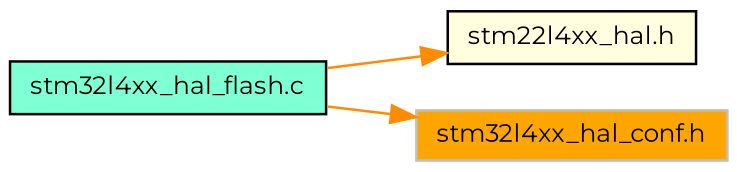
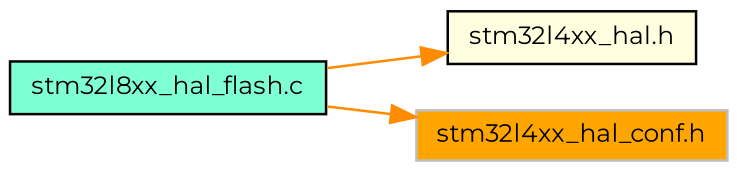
(572, 38) -> (572, 38)
(168, 88) -> (168, 88)
